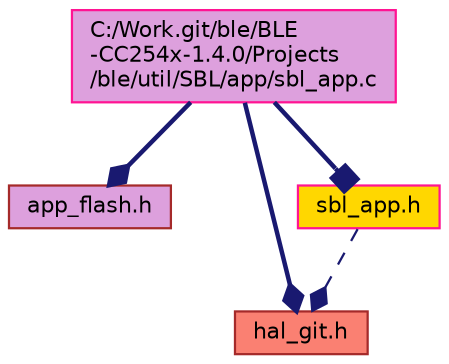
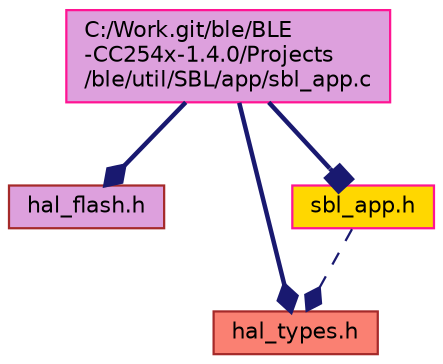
(90, 207) -> (87, 207)
(301, 333) -> (296, 333)
